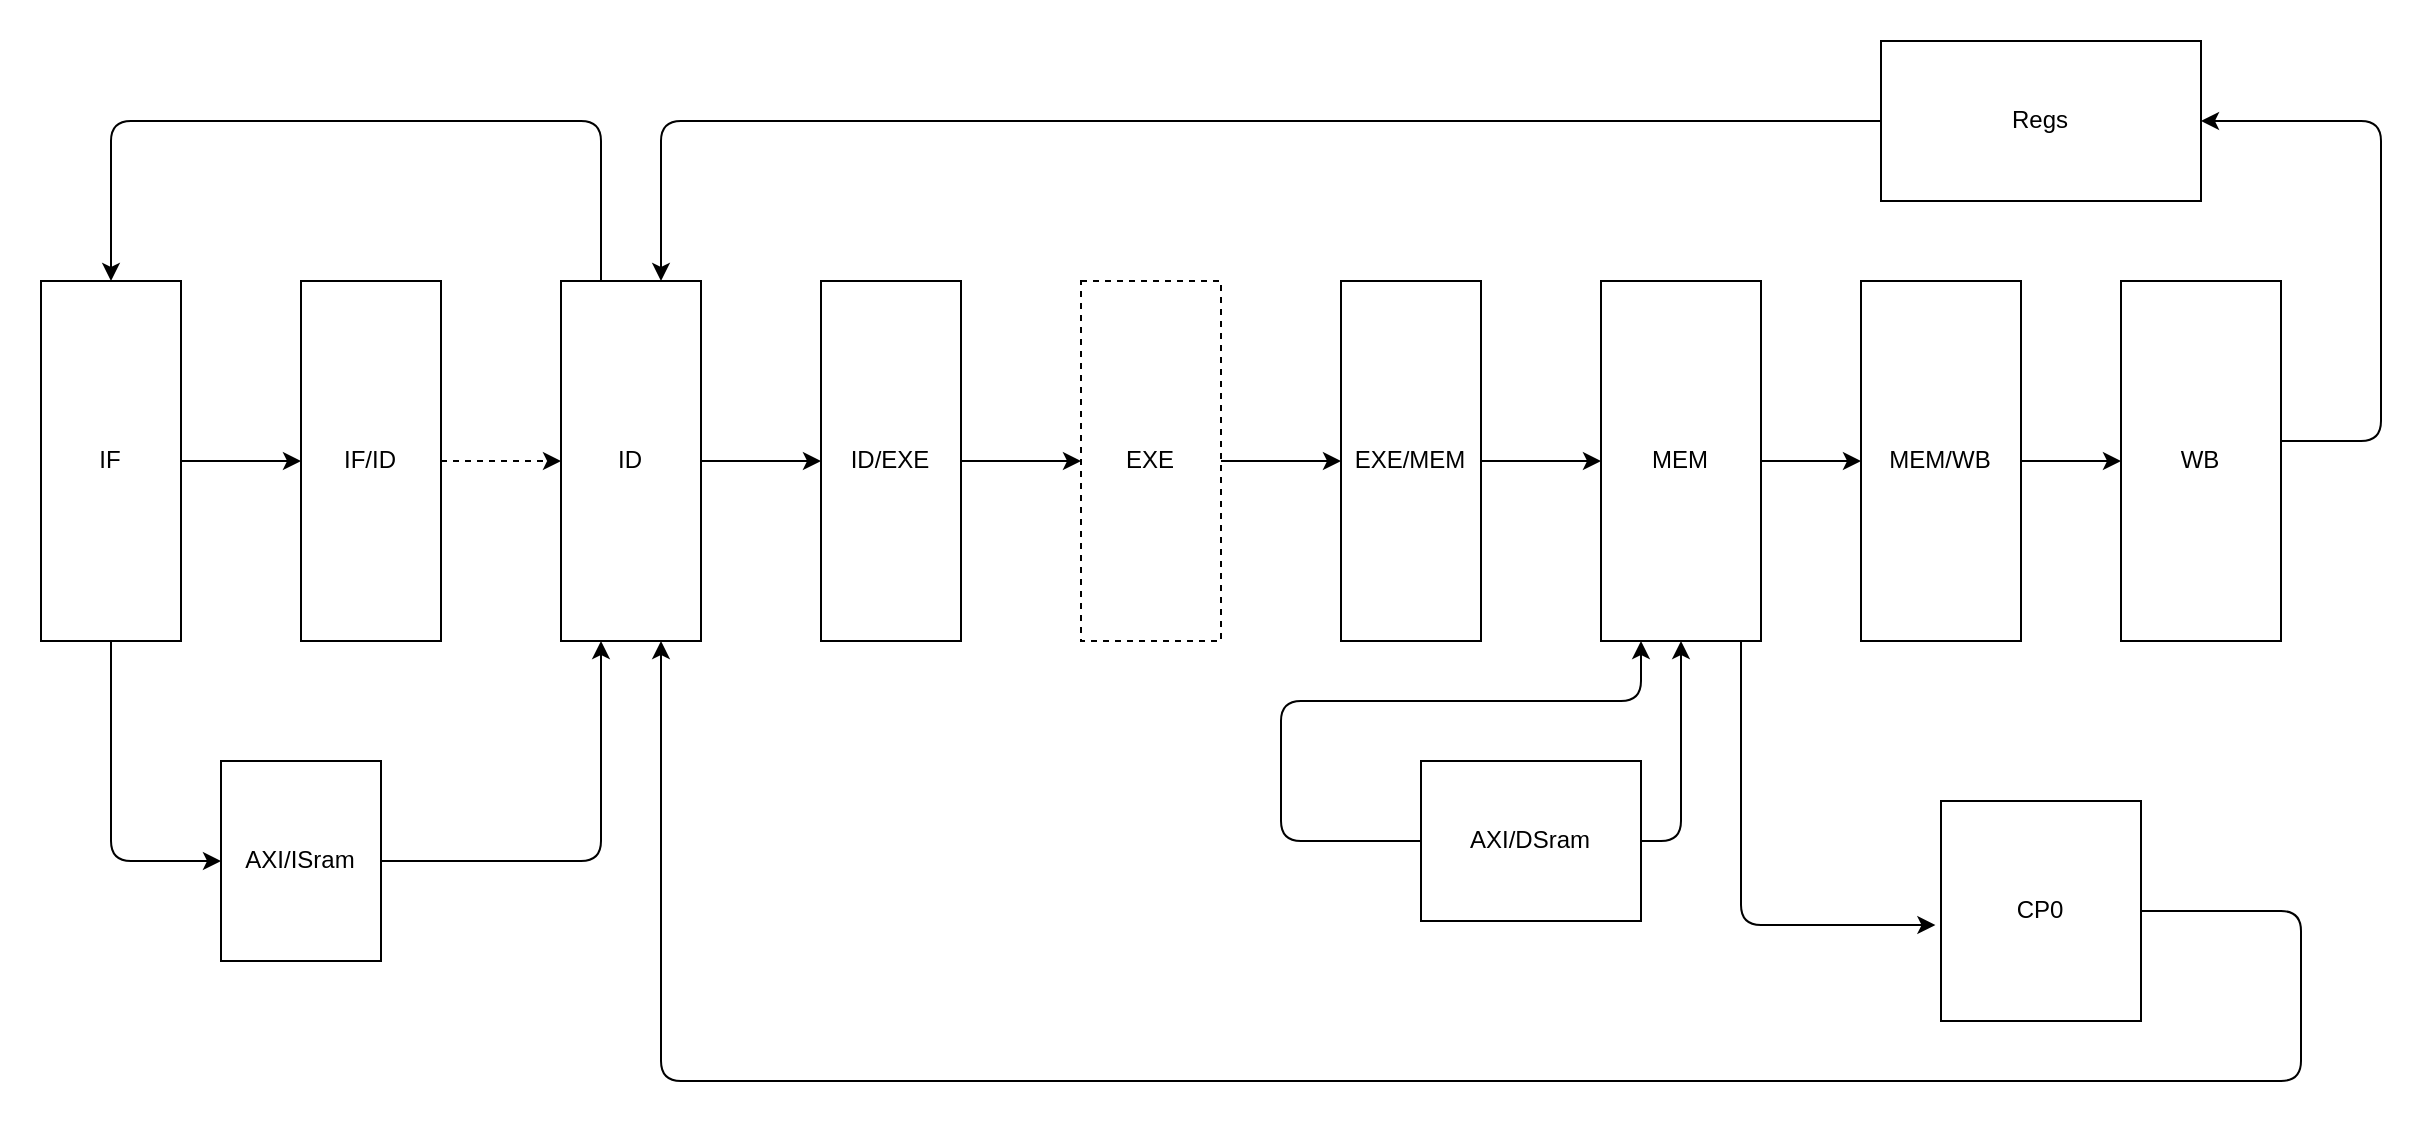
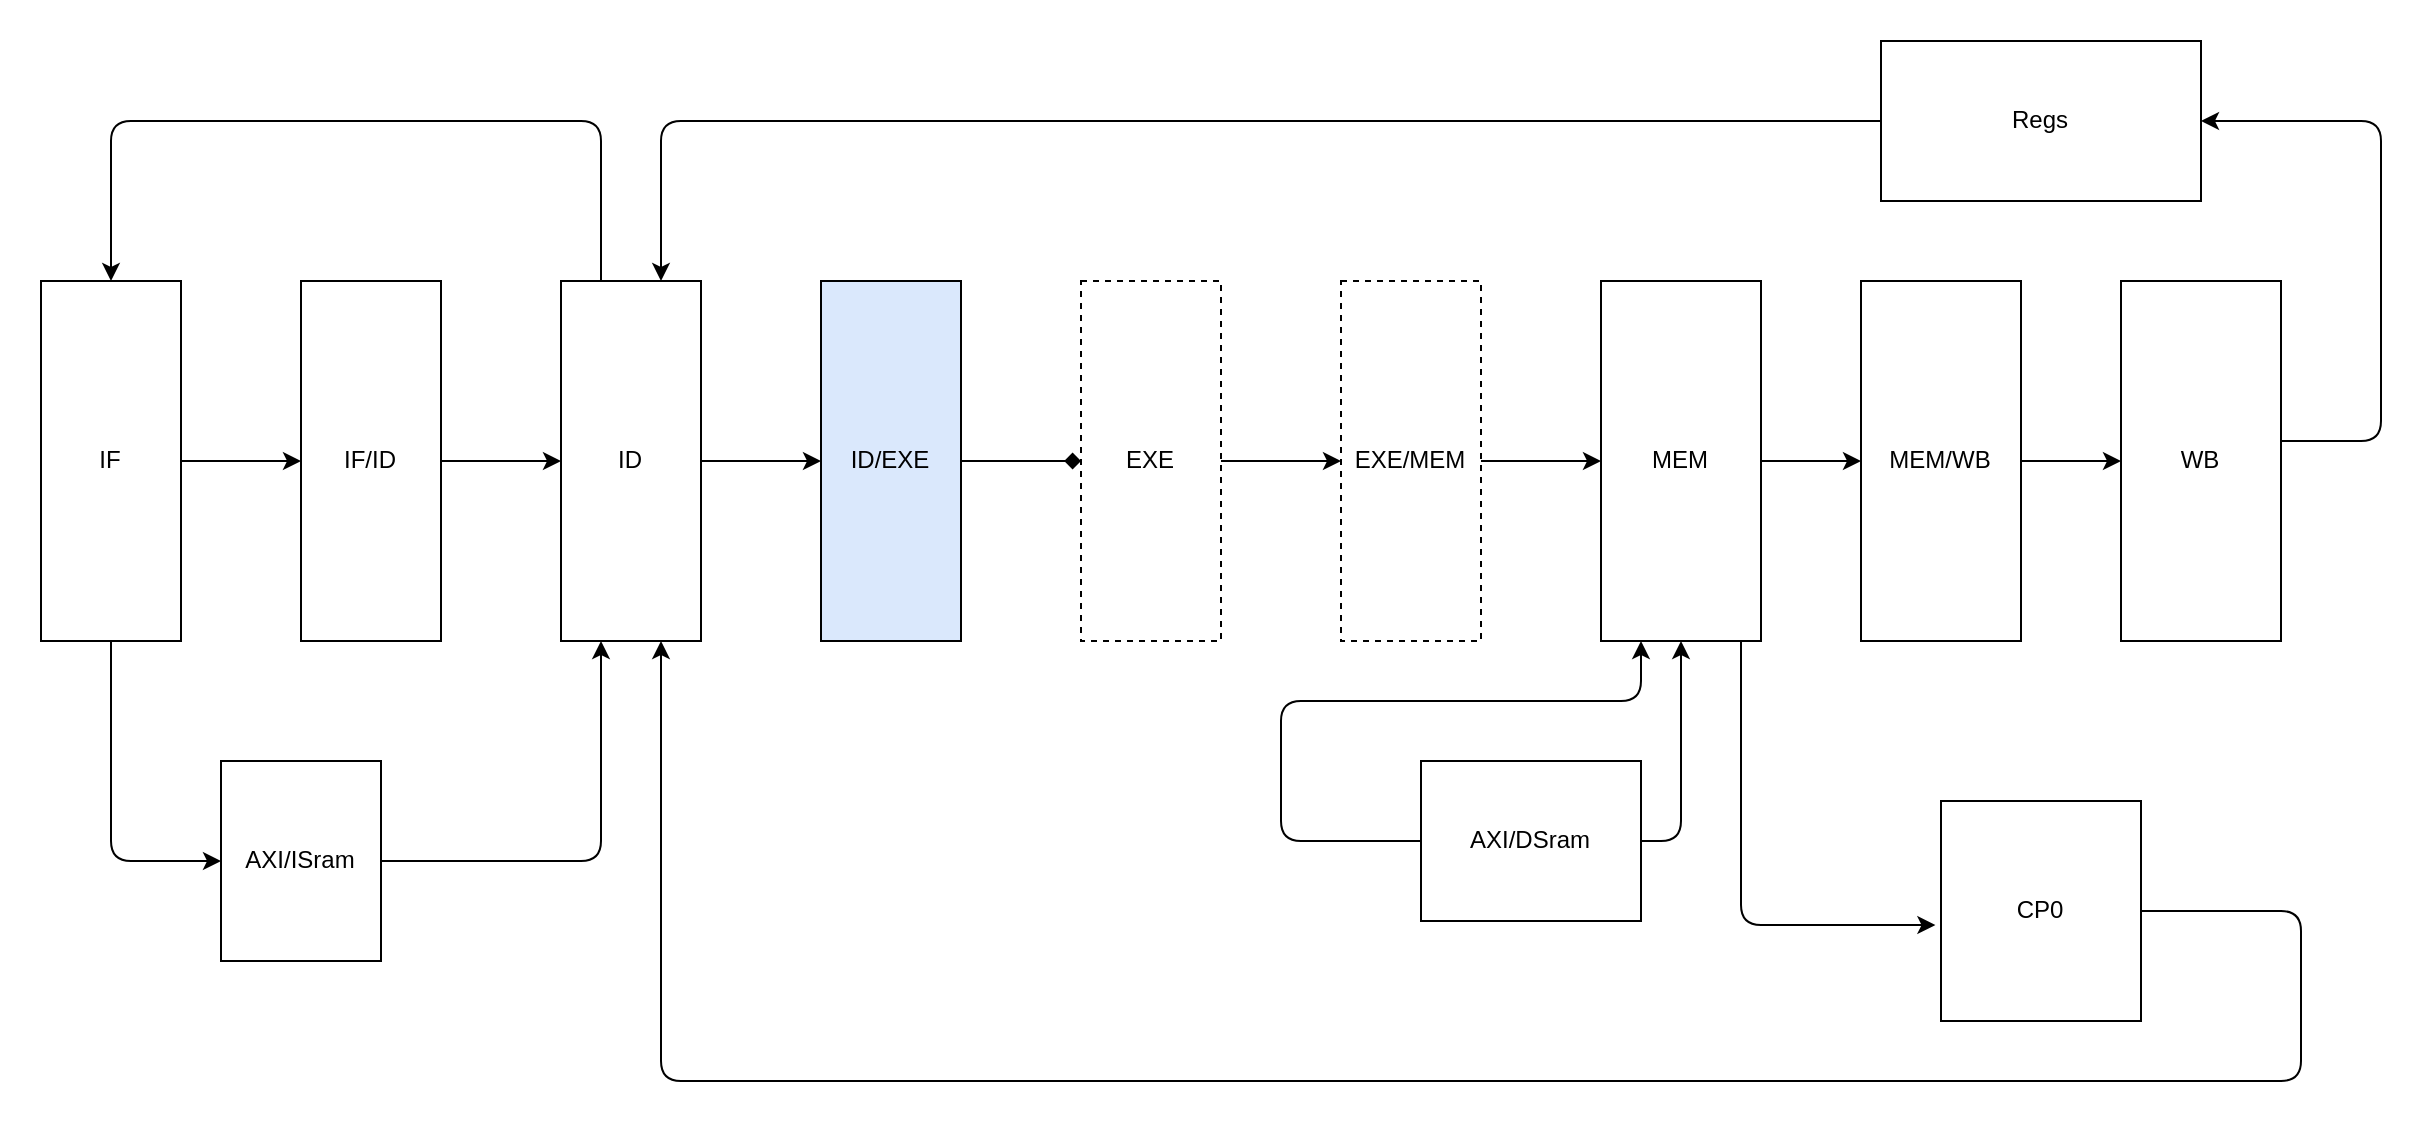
(496, 461) -> (496, 461)
(891, 461) -> (891, 461)
(1065, 461) -> (1064, 461)
(1411, 461) -> (1411, 461)
